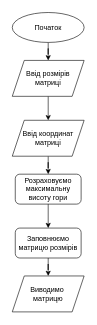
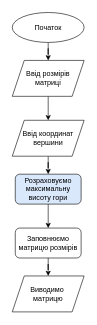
(48, 138) -> (48, 138)
(48, 189) -> (48, 189)
